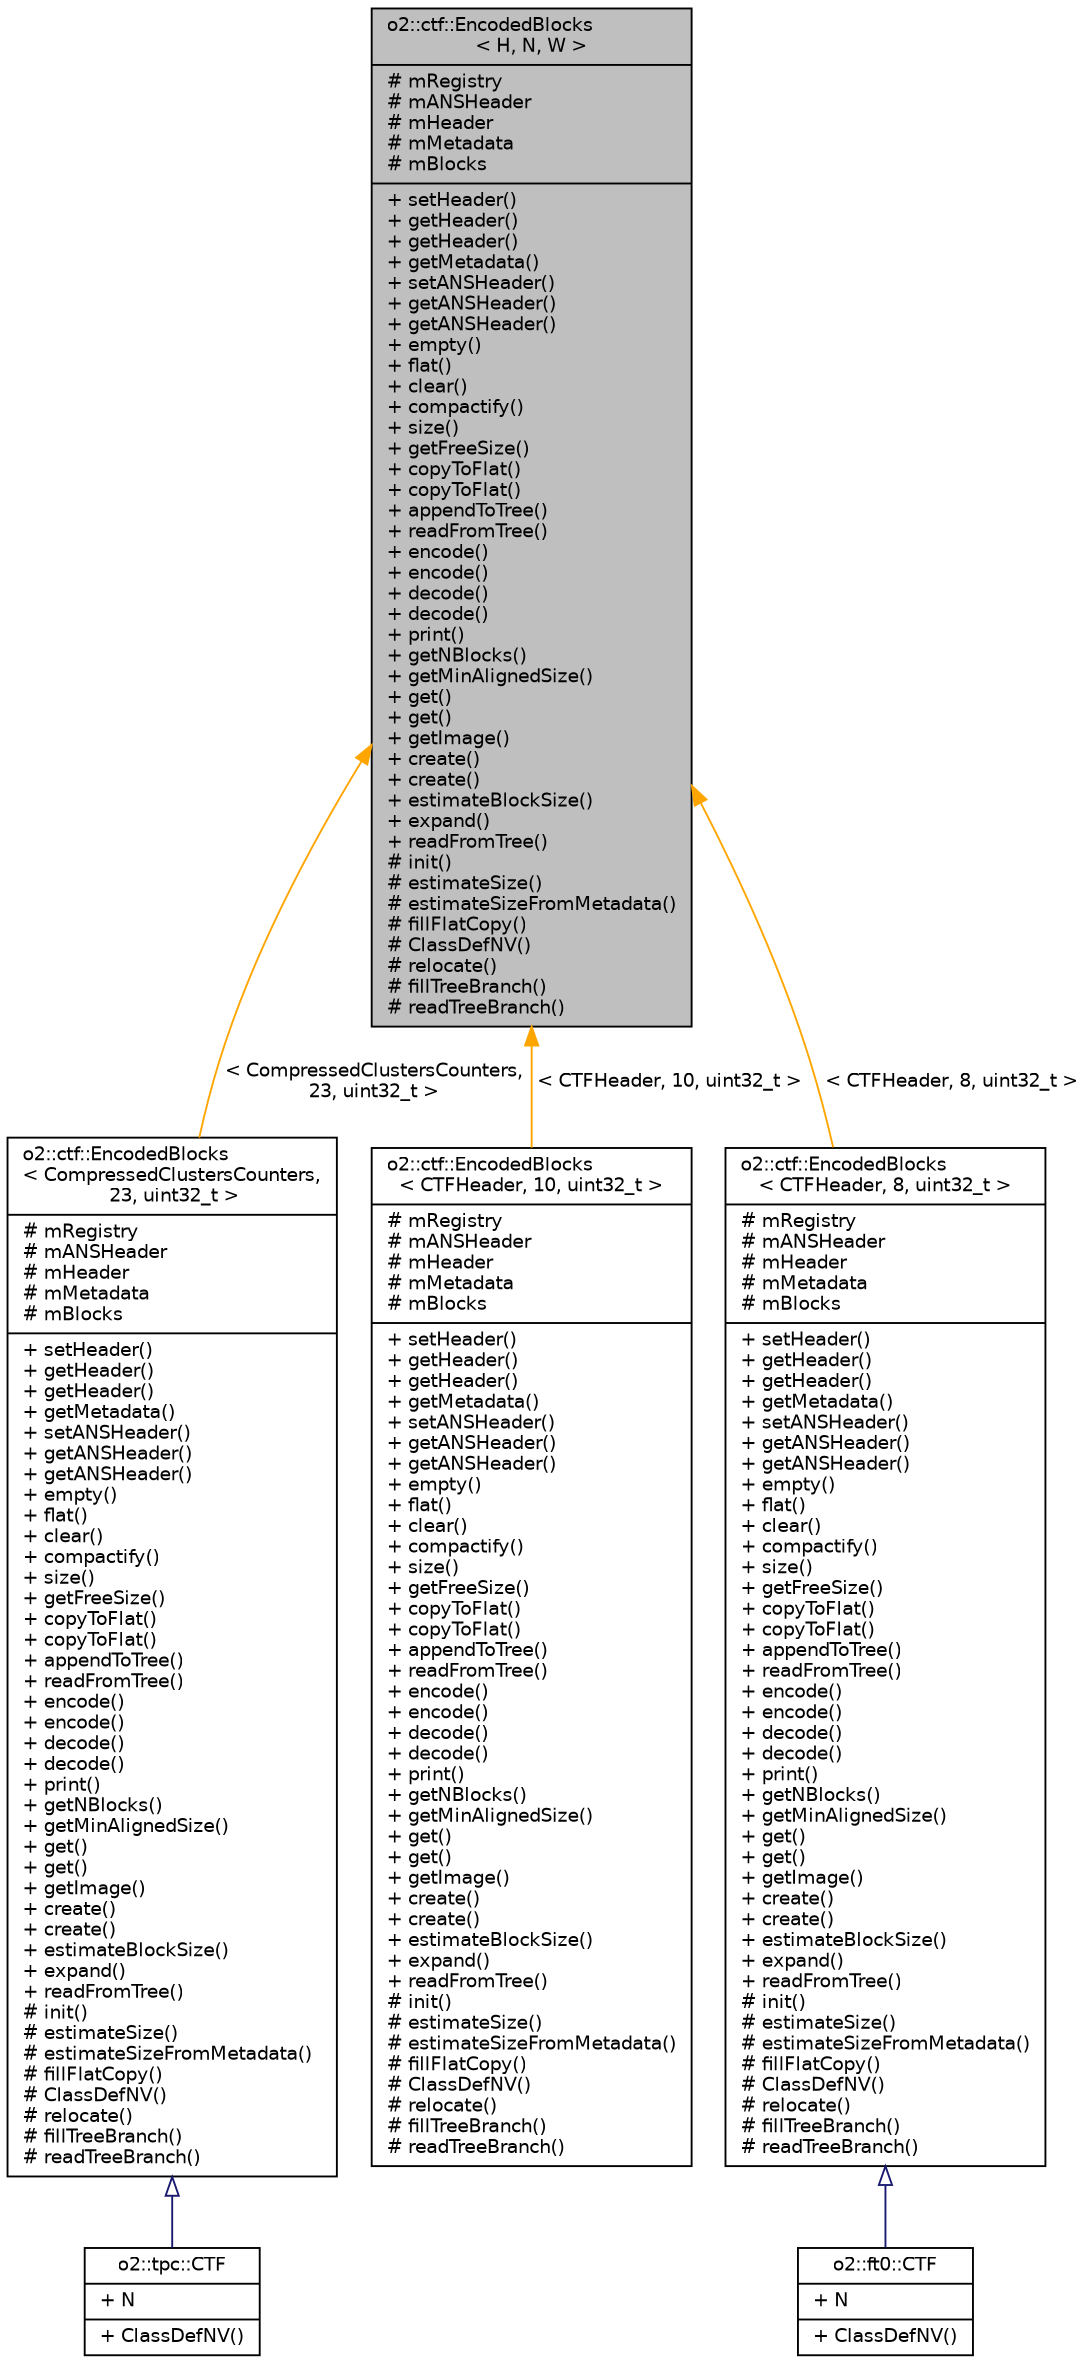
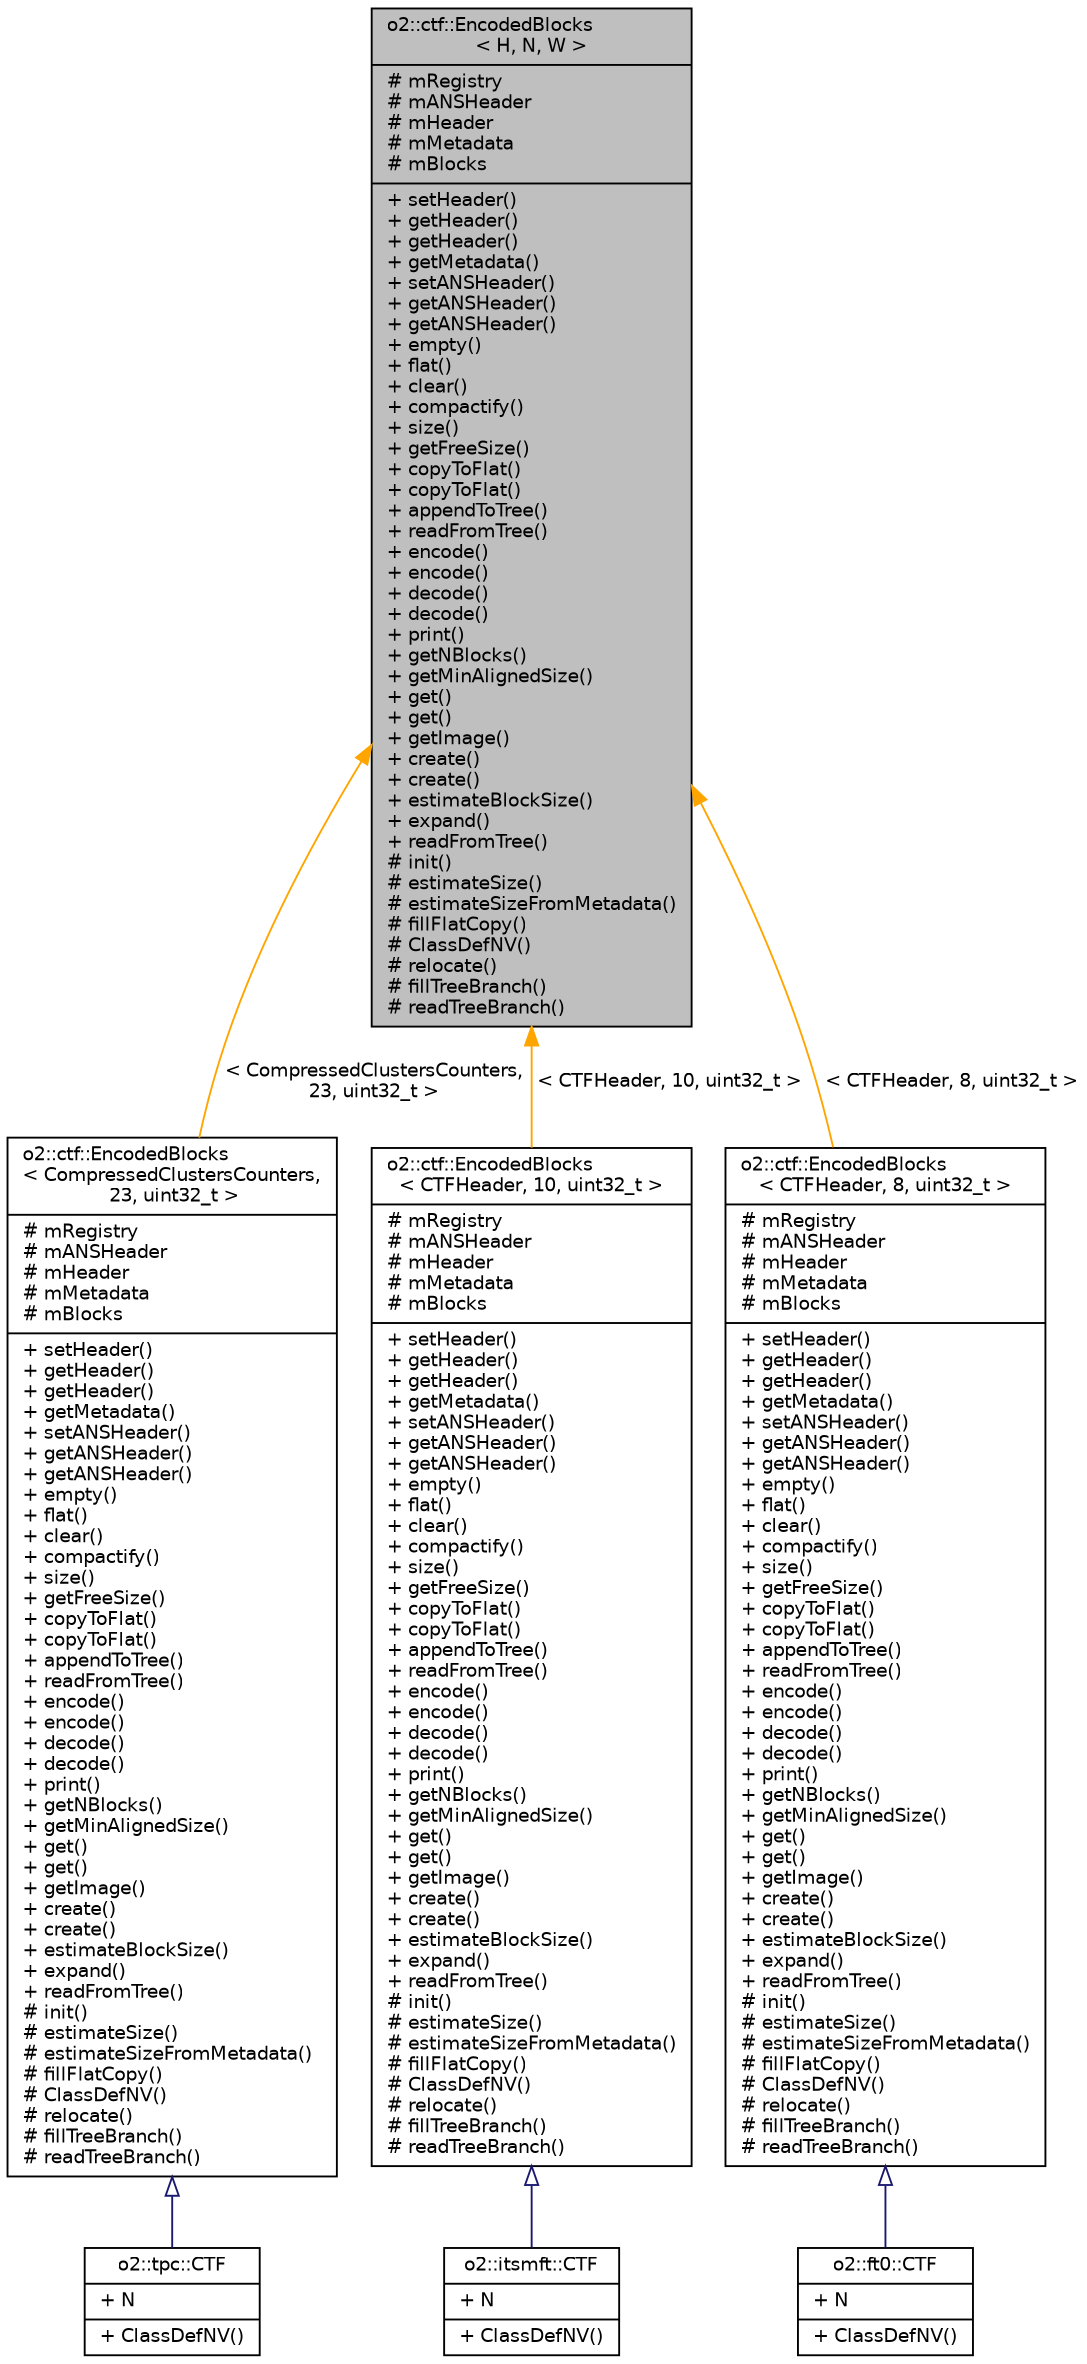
none -> (532, 2302)
